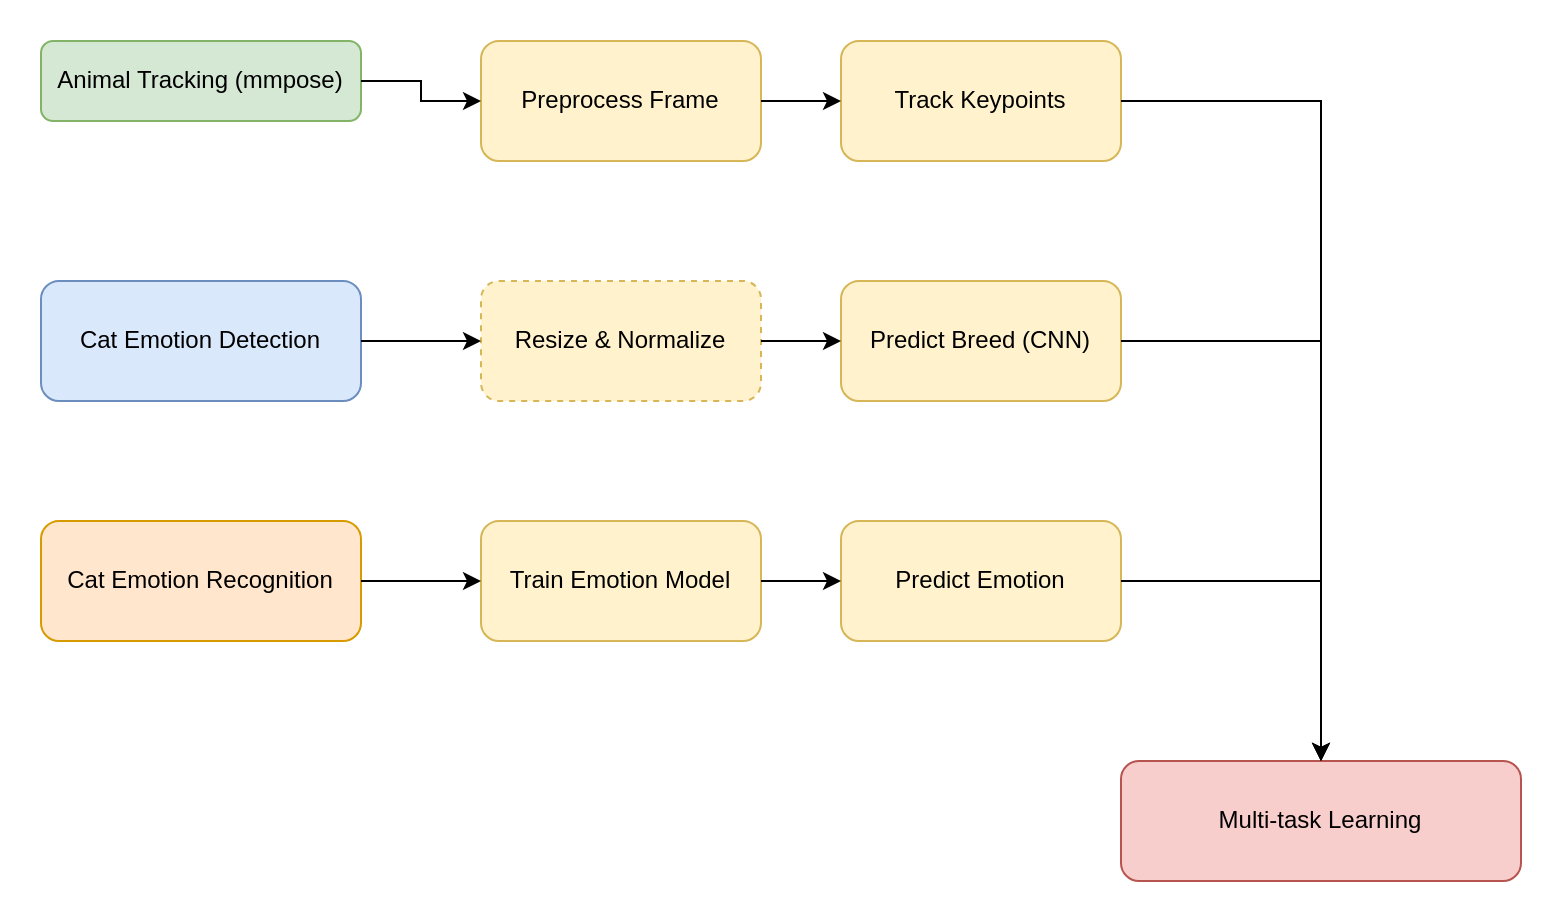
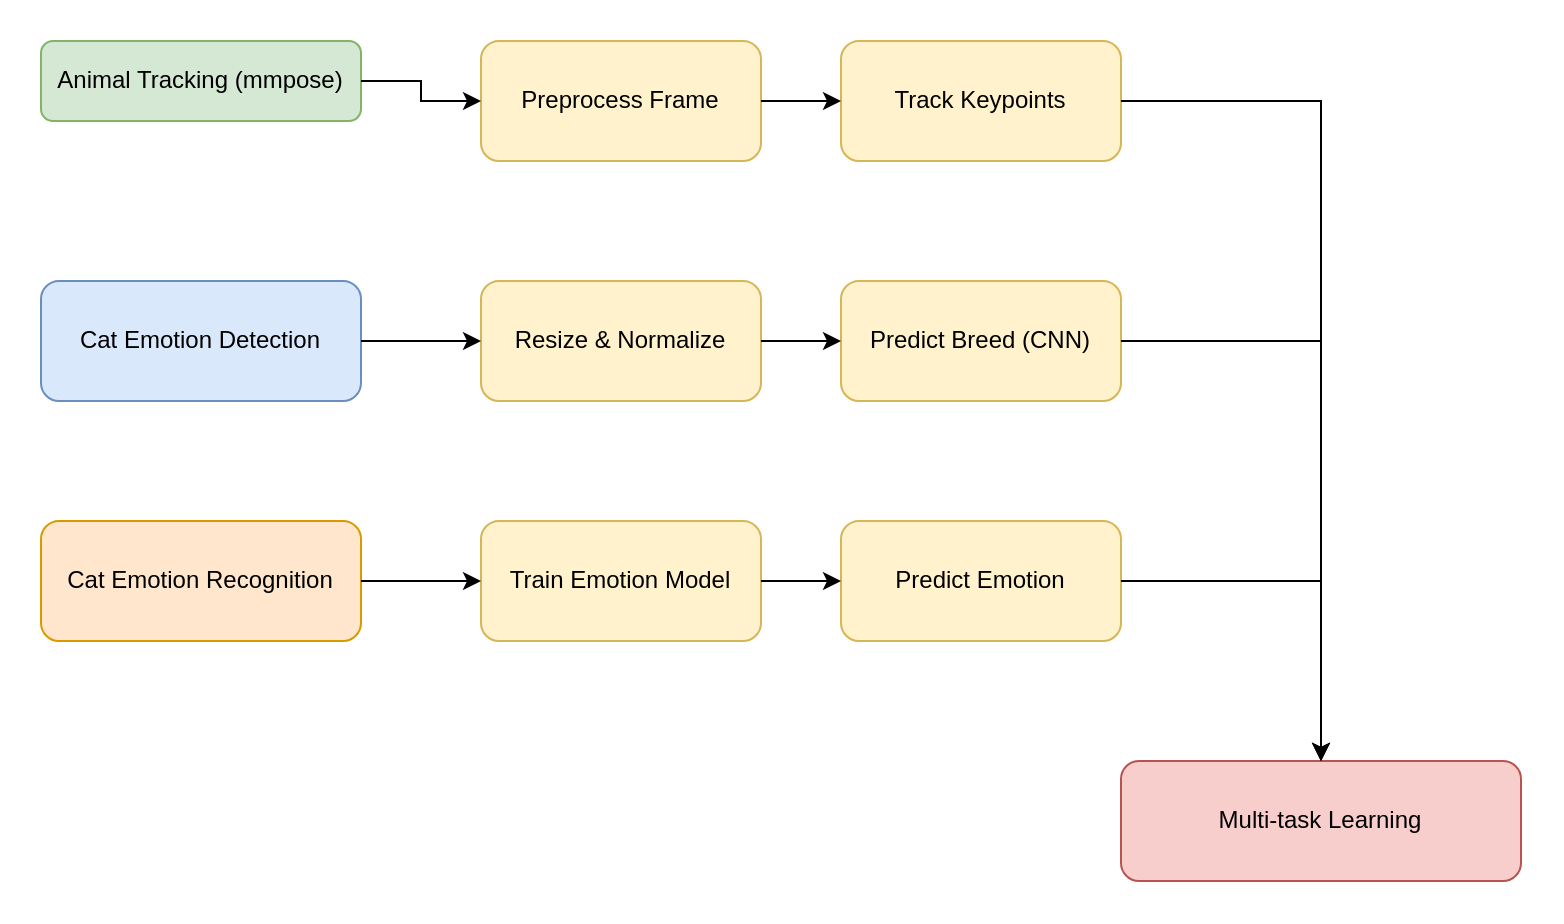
(621, 341) -> (621, 341)
